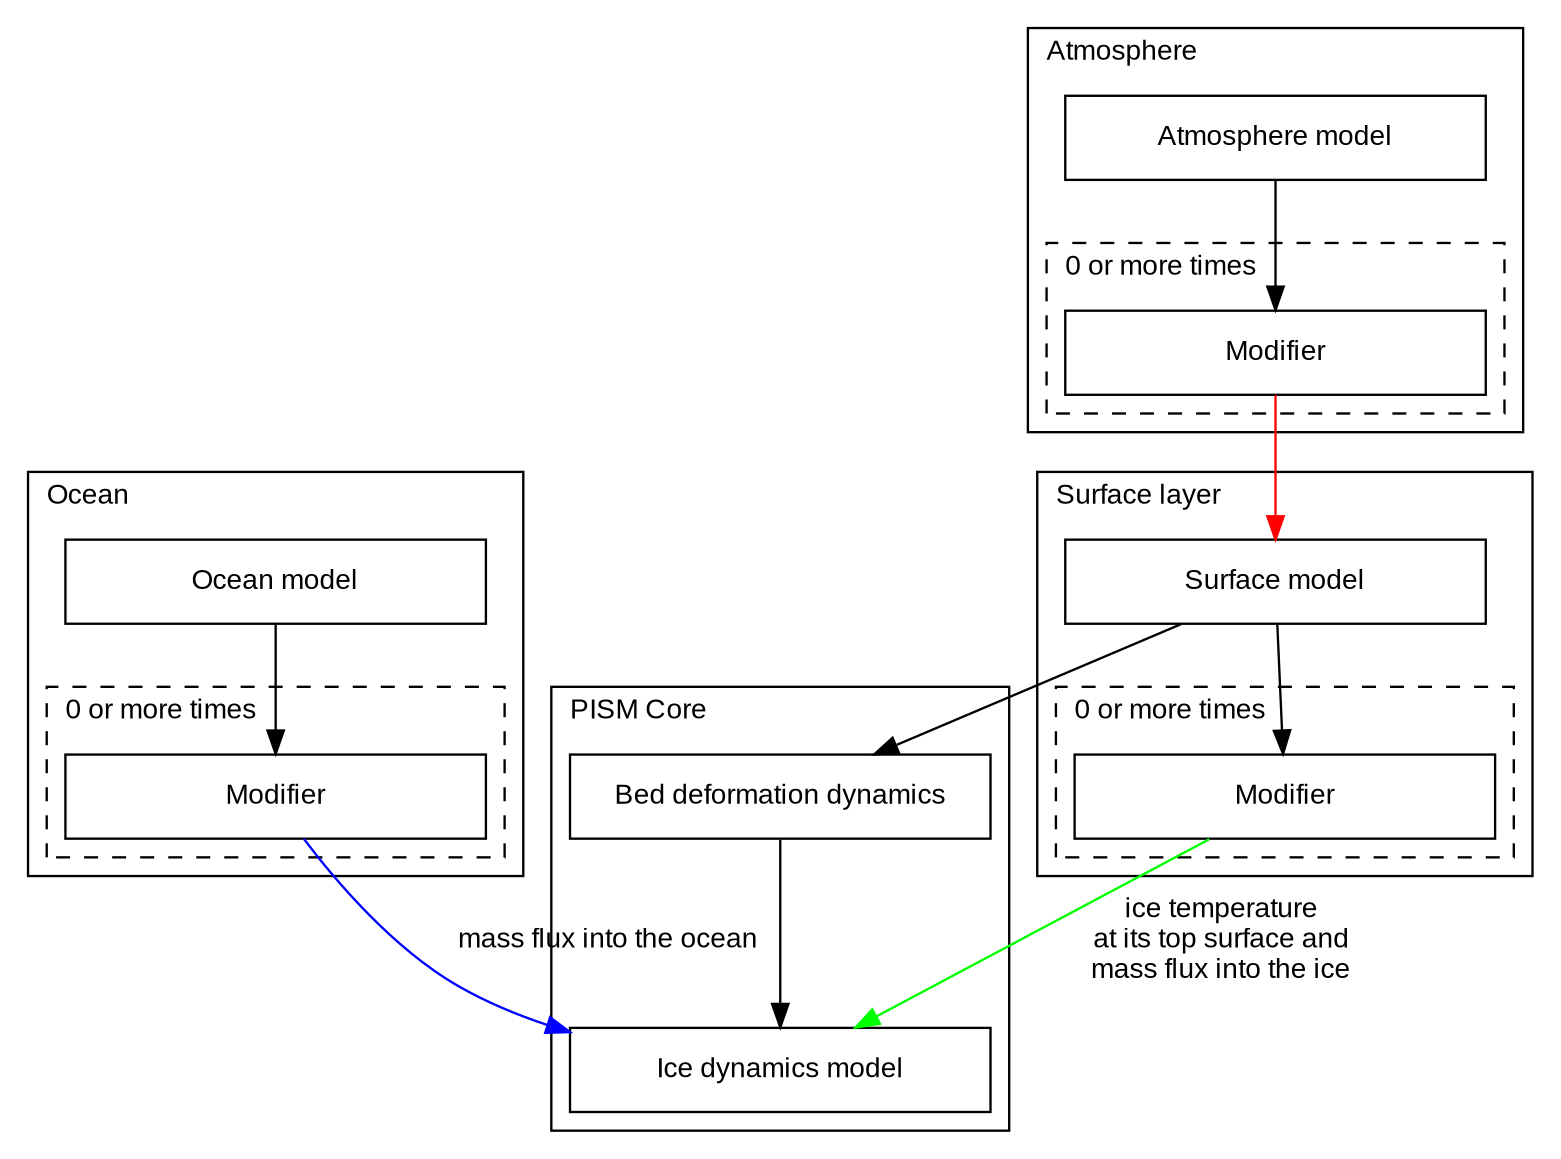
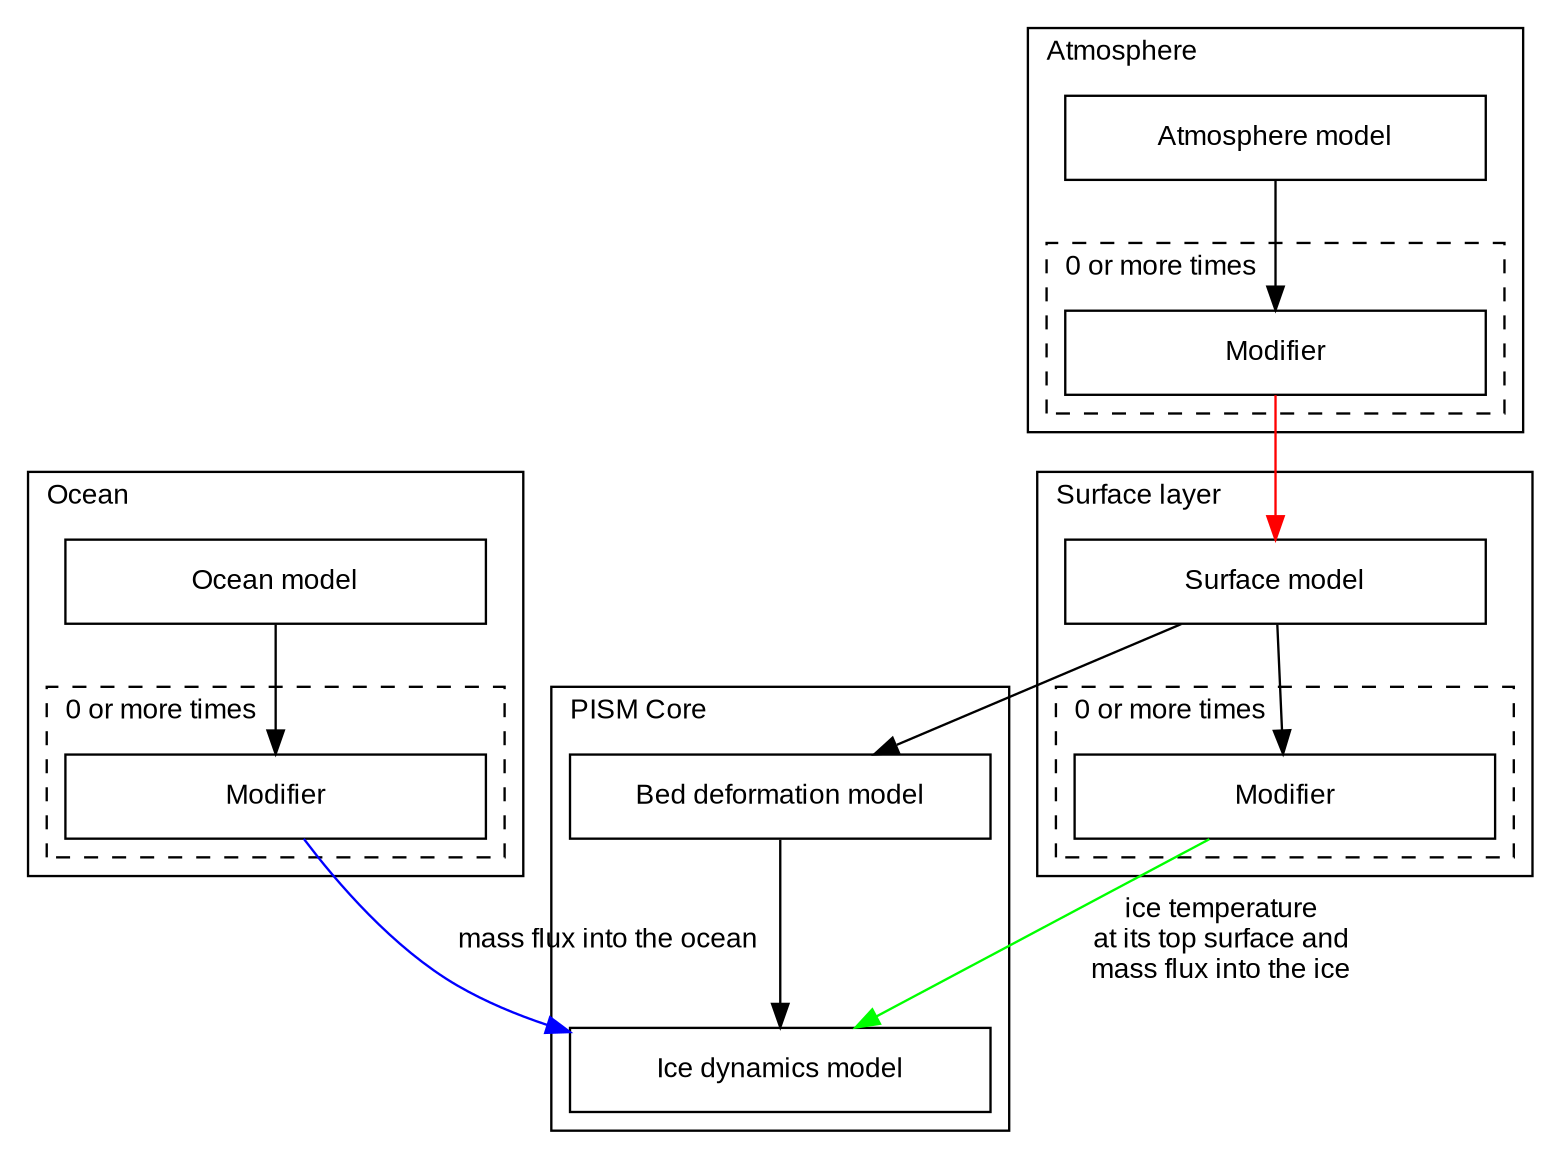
(780, 797) -> (780, 797)
